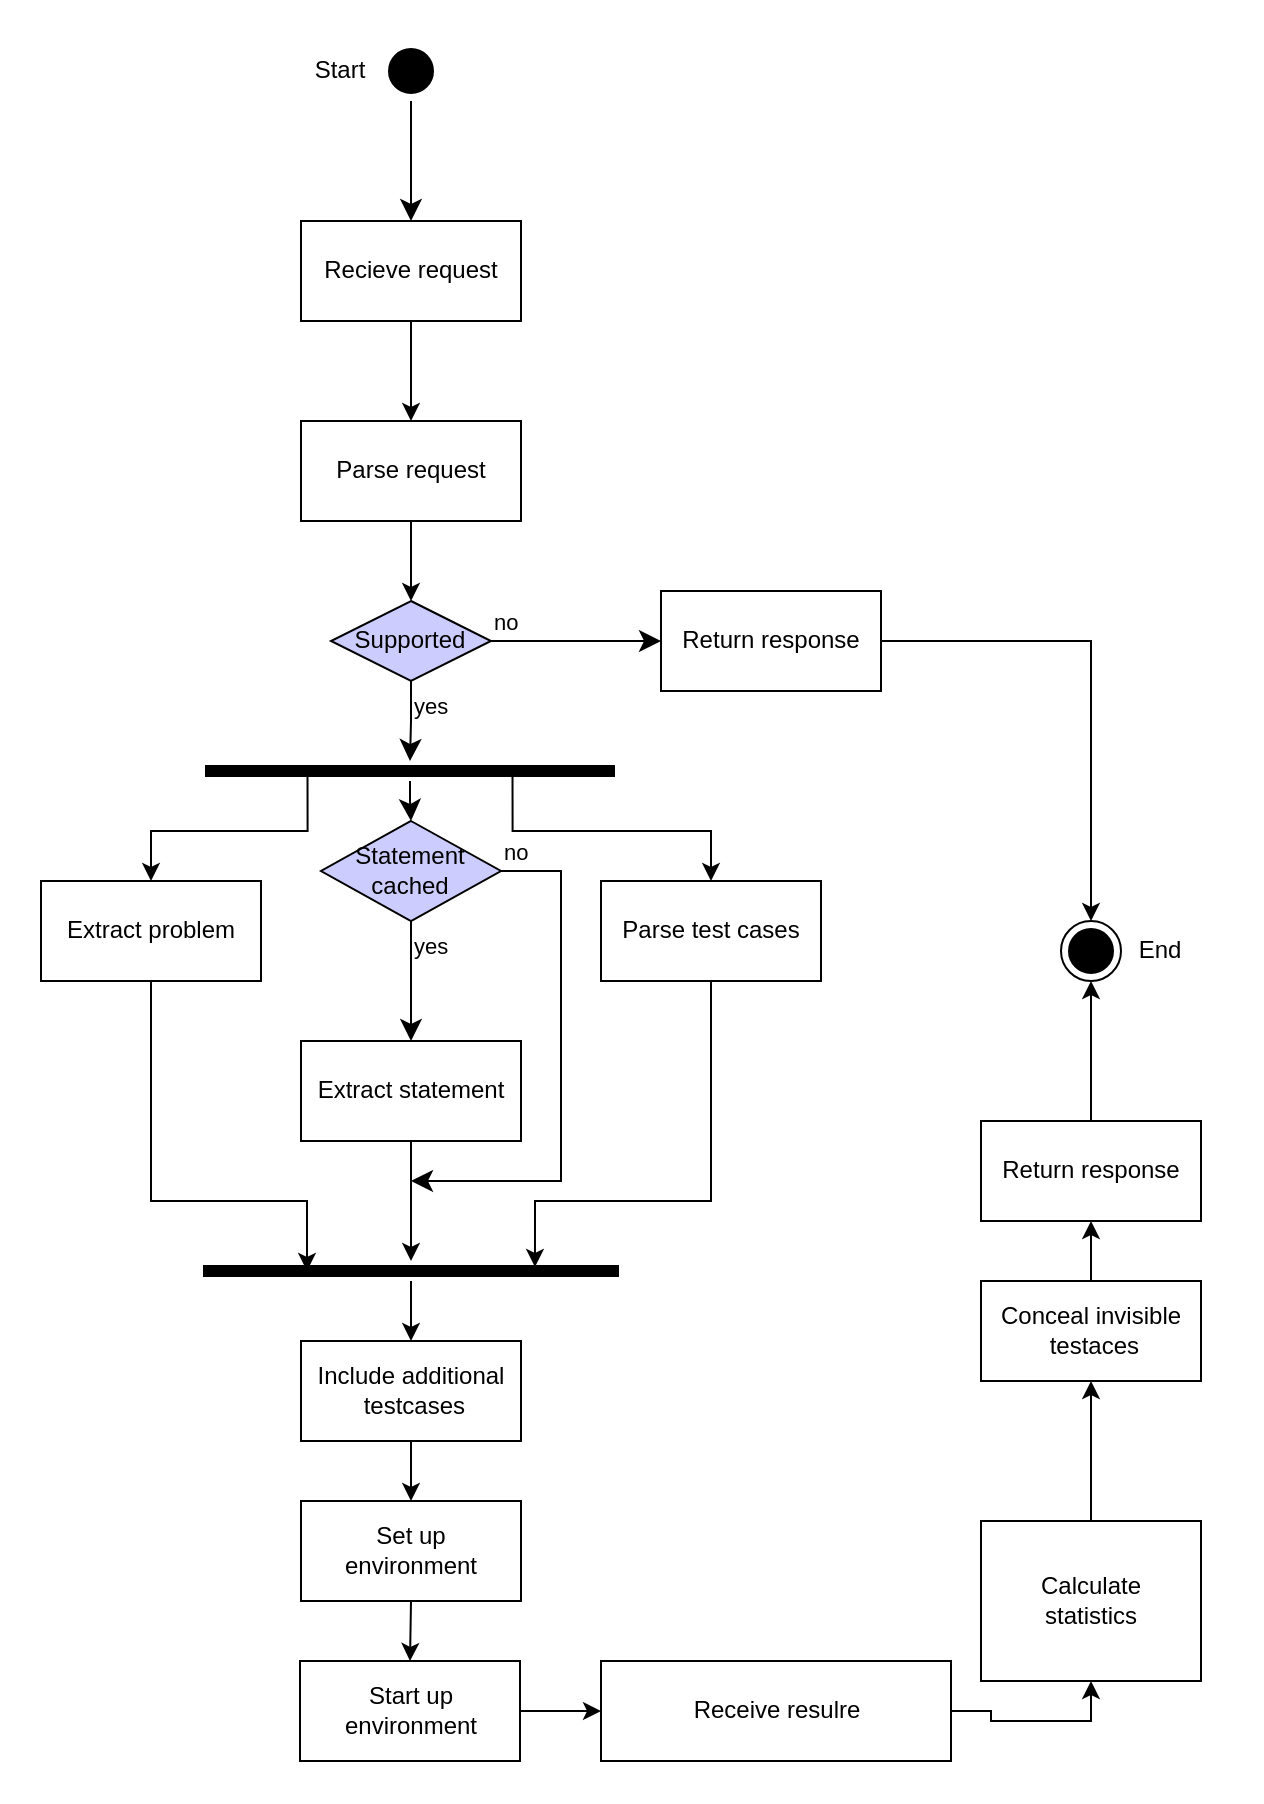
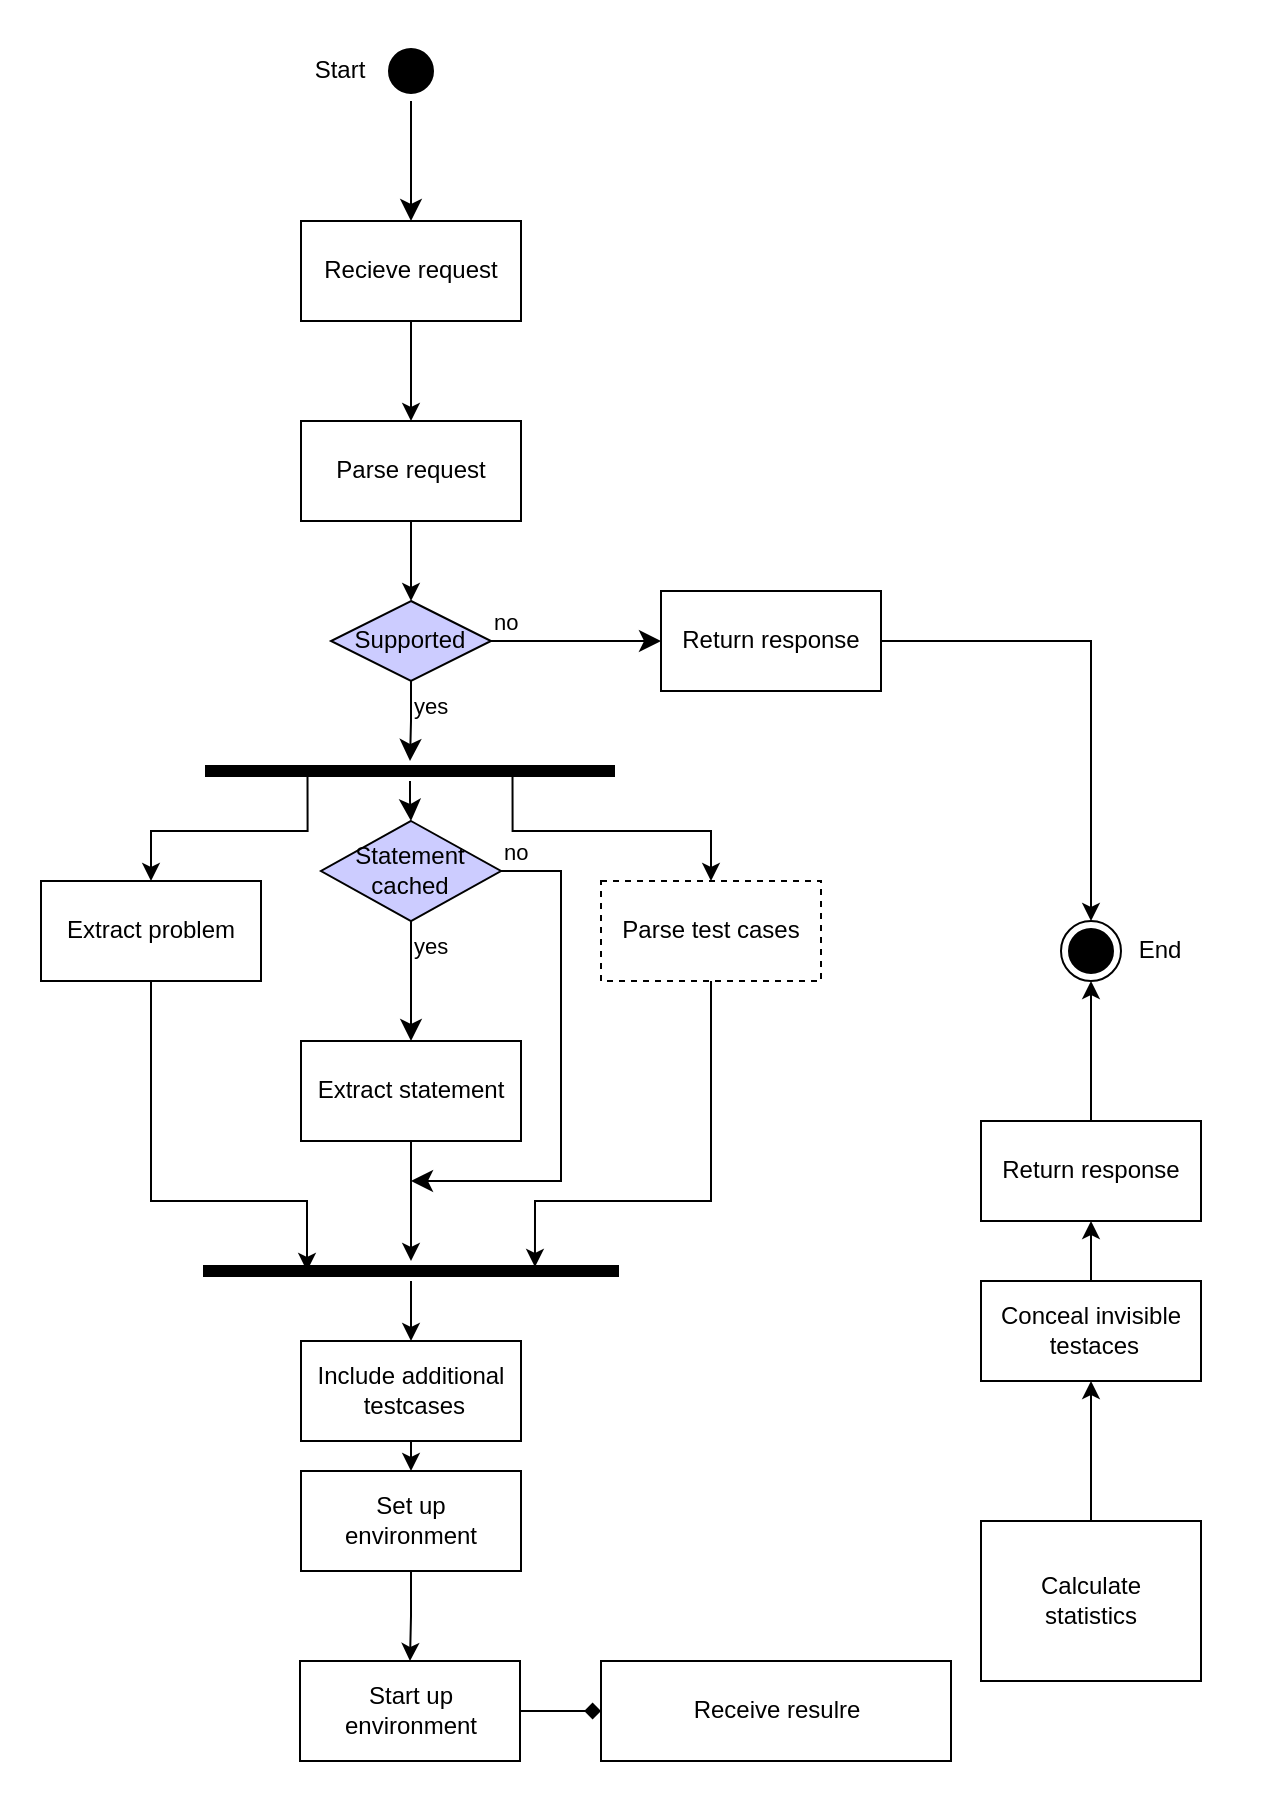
(711, 931) -> (711, 931)
(411, 1551) -> (411, 1521)
(585, 1711) -> (584, 1711)
(1029, 1721) -> none
